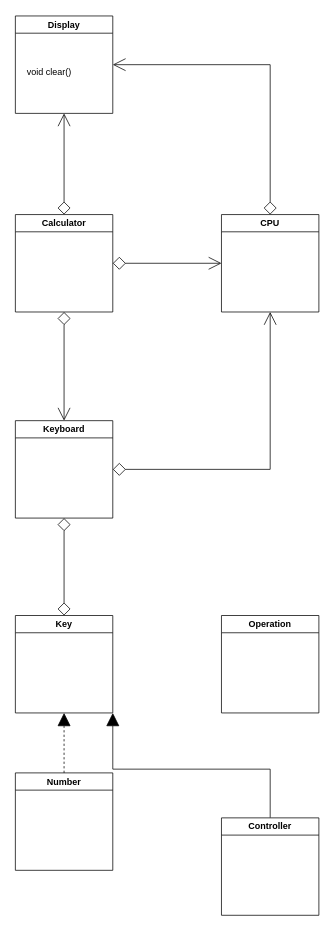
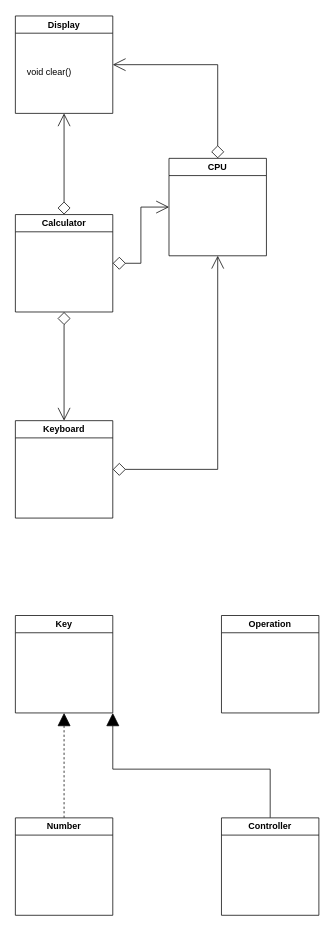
(270, 263) -> (218, 207)
(64, 567) -> none
(64, 822) -> (64, 867)
